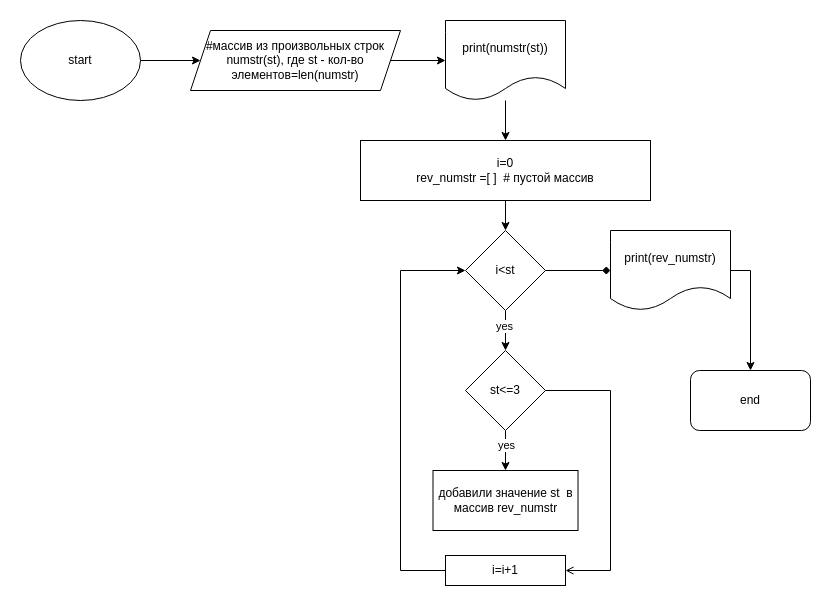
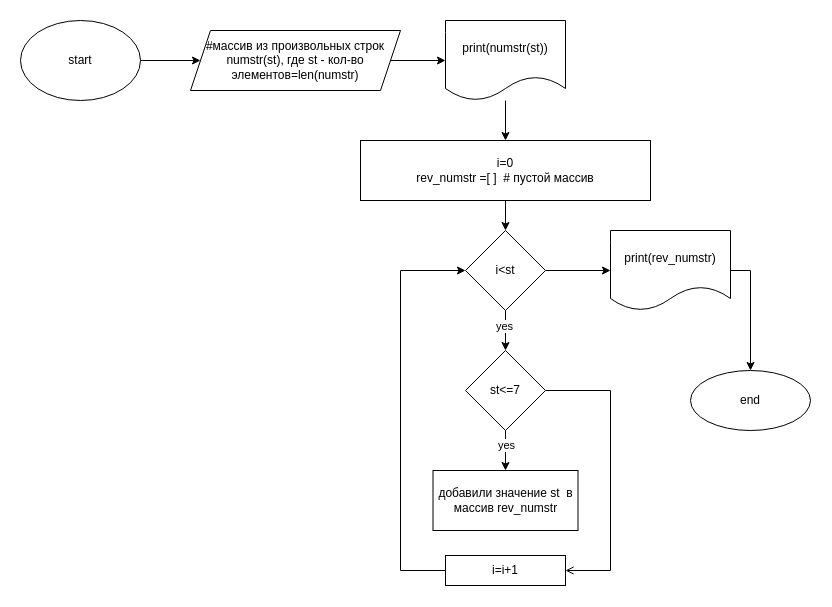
(602, 271) -> (602, 271)
(506, 391) -> (506, 391)
(751, 401) -> (751, 401)
